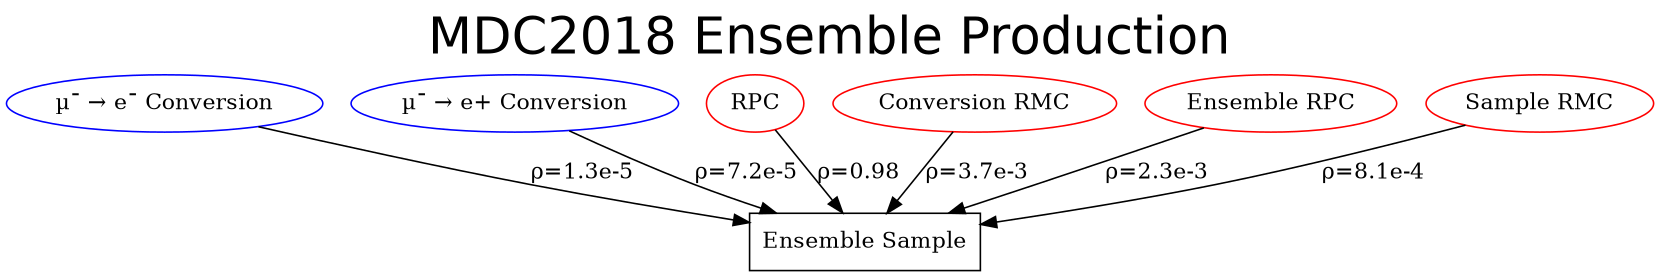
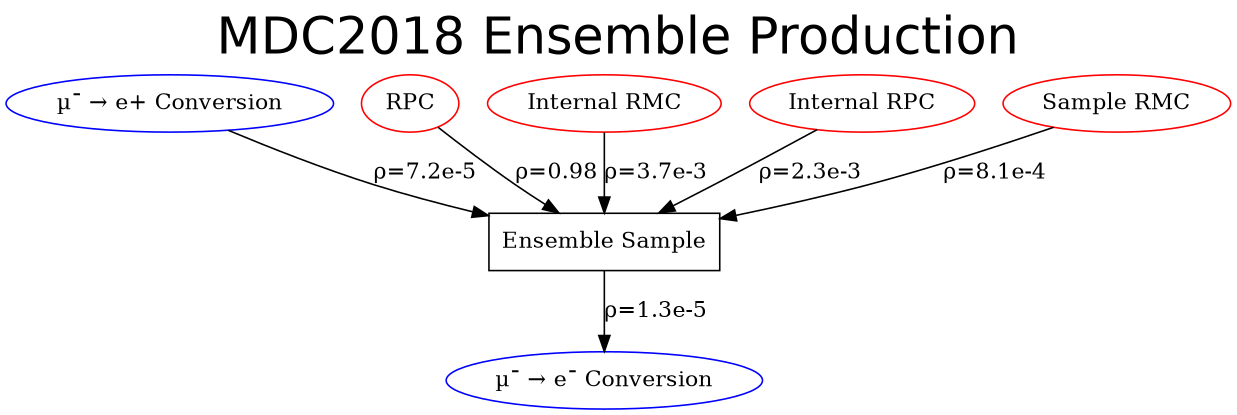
(975, 103) -> (604, 103)
(1271, 103) -> (862, 103)
(495, 178) -> (604, 303)
